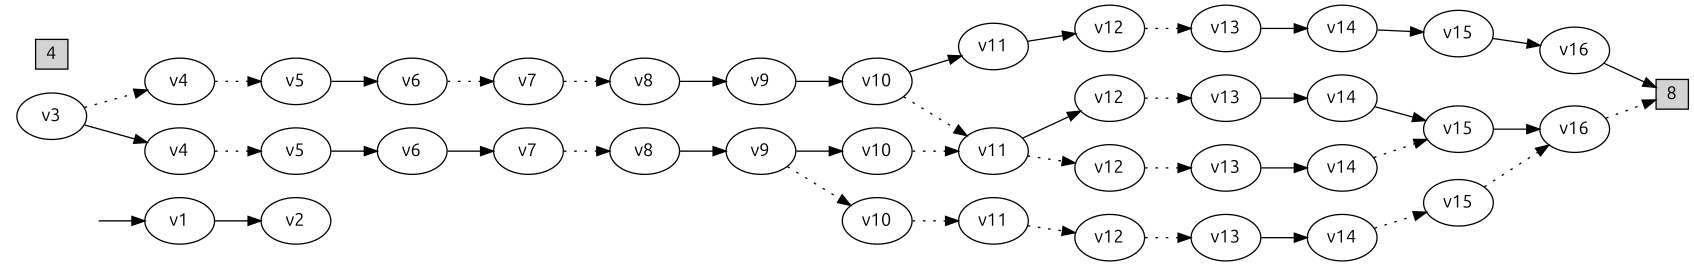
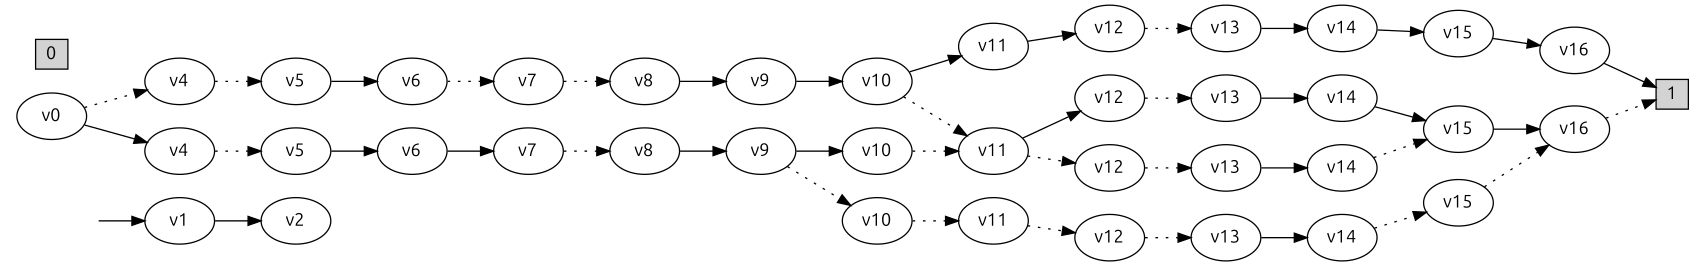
(52, 54) -> (52, 54)
(1672, 94) -> (1672, 94)
(52, 116) -> (52, 116)
